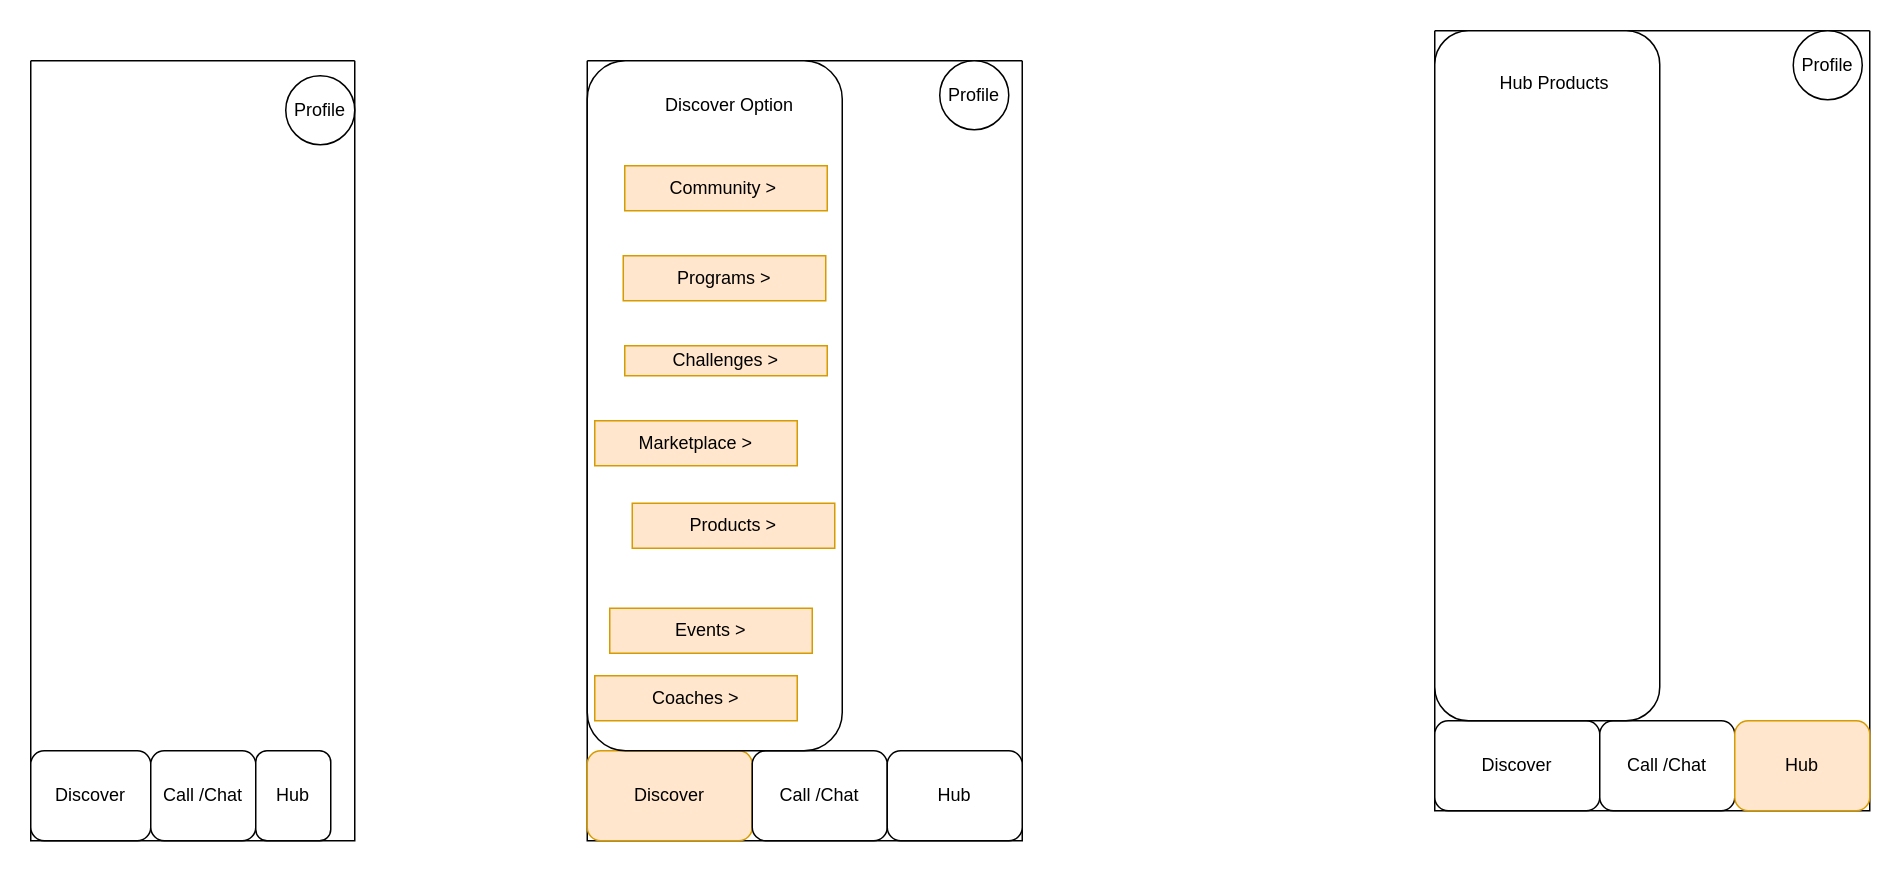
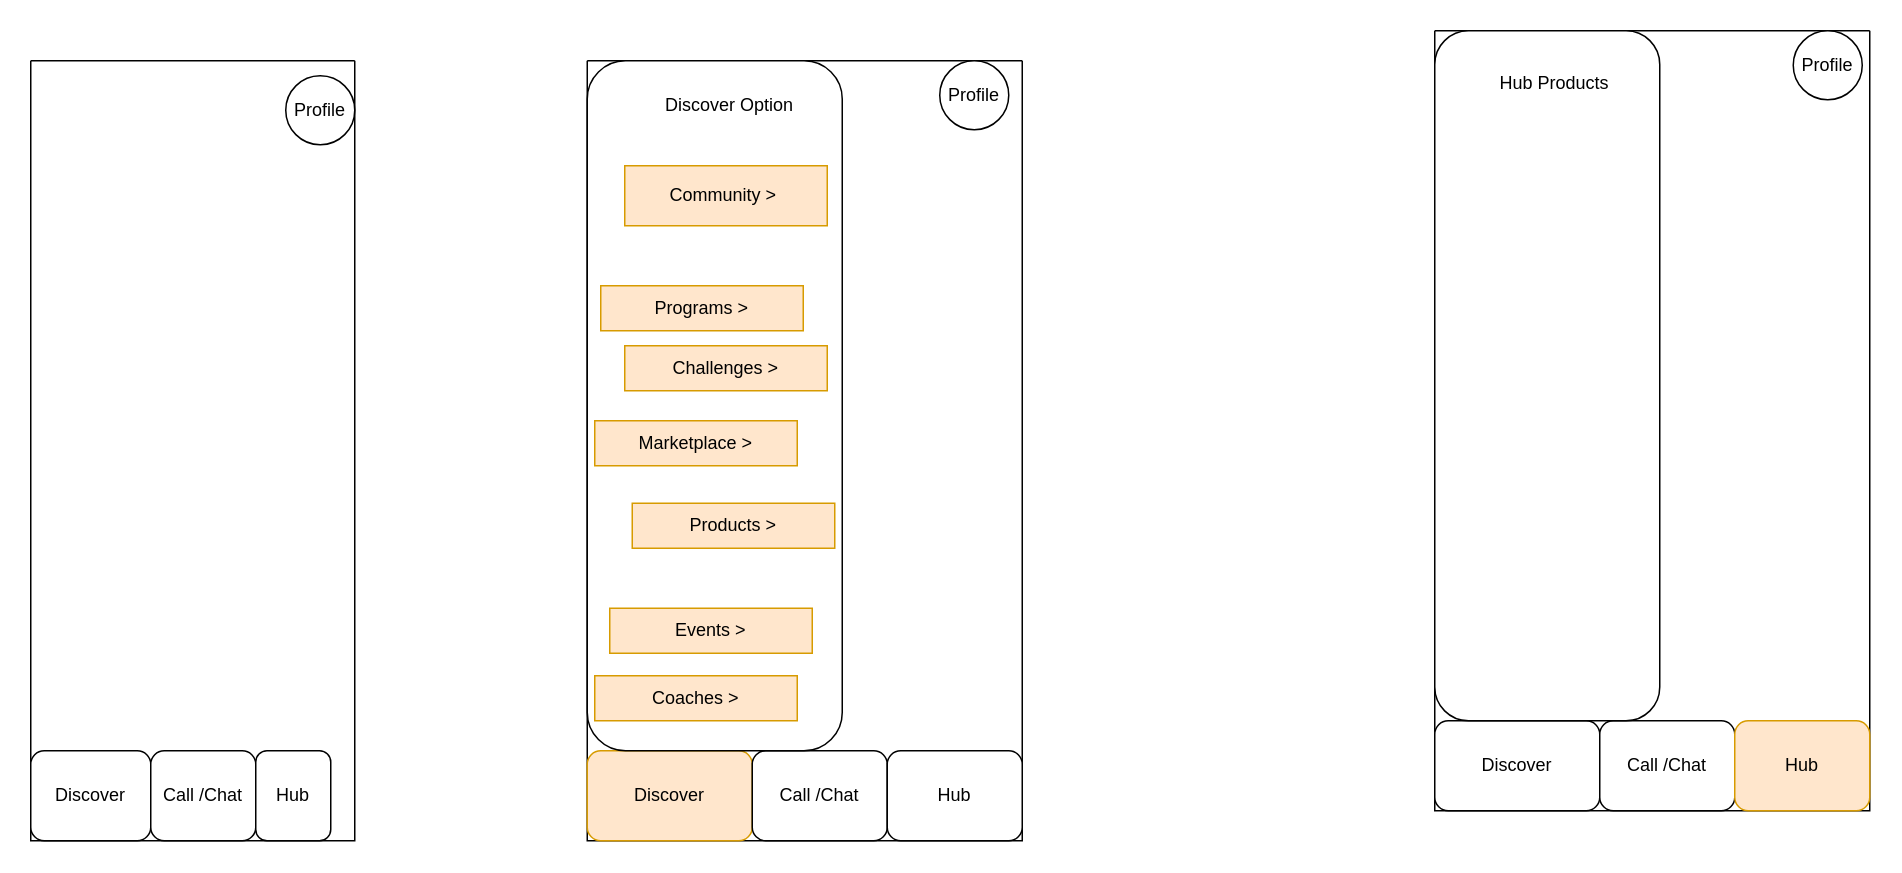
(726, 188) -> (726, 196)
(725, 278) -> (702, 308)
(726, 361) -> (726, 368)
